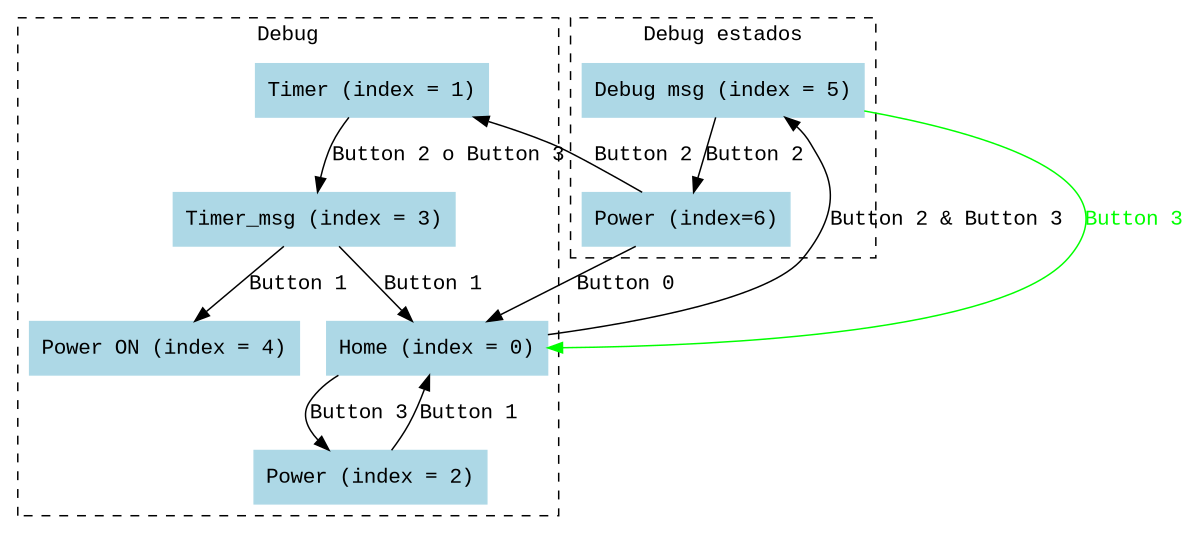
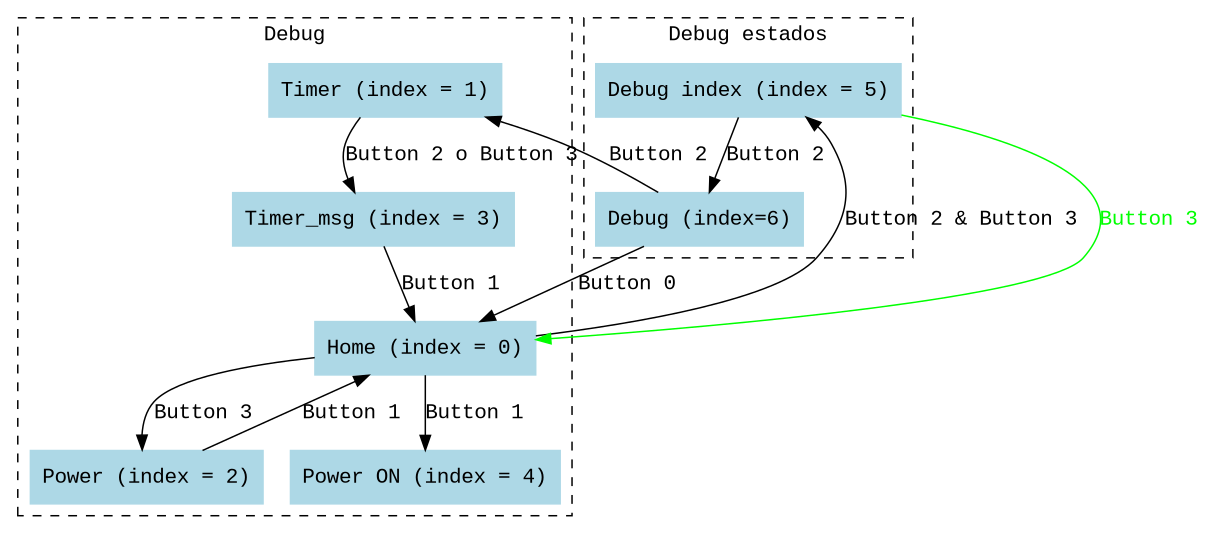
(723, 90) -> (748, 90)
(686, 219) -> (699, 219)
(245, 279) -> (425, 405)
